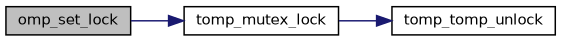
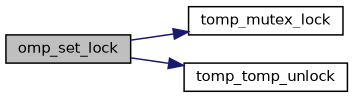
(358, 21) -> (150, 61)
